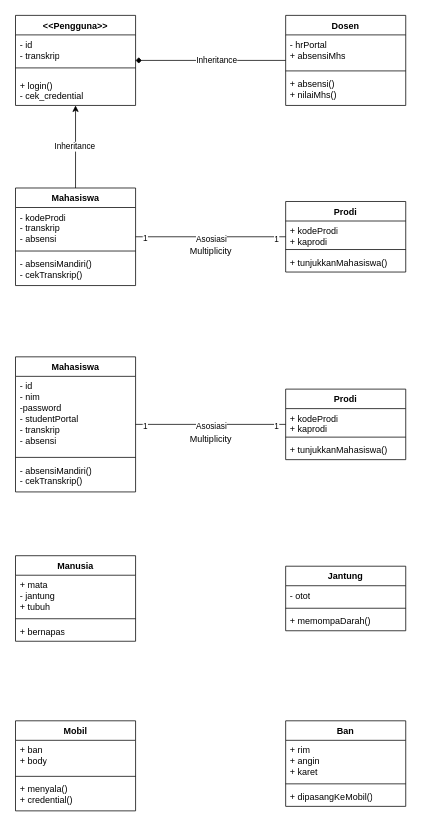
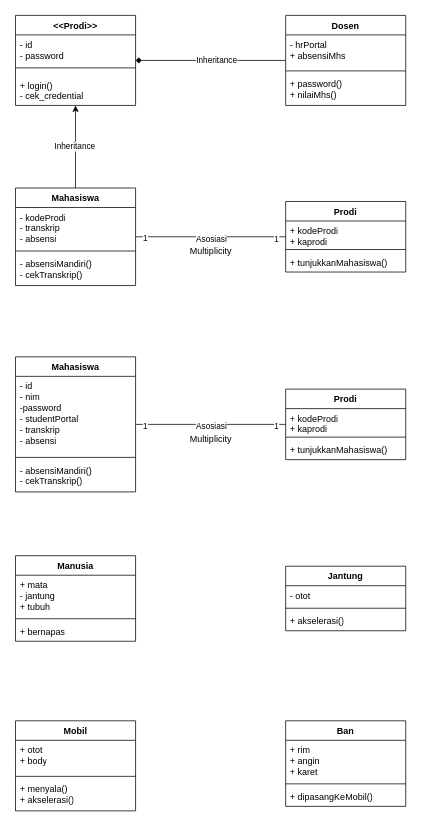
(75, 26) -> (75, 26)
(45, 51) -> (44, 51)
(315, 90) -> (319, 90)
(329, 622) -> (322, 622)
(34, 756) -> (34, 756)
(52, 795) -> (52, 795)
